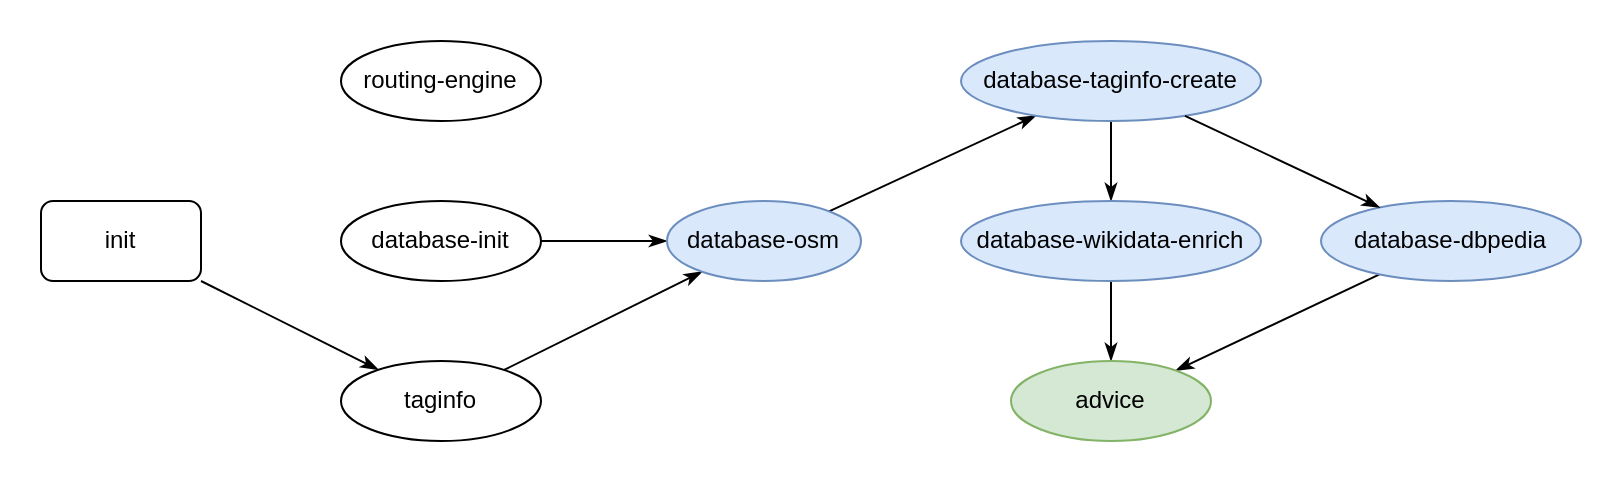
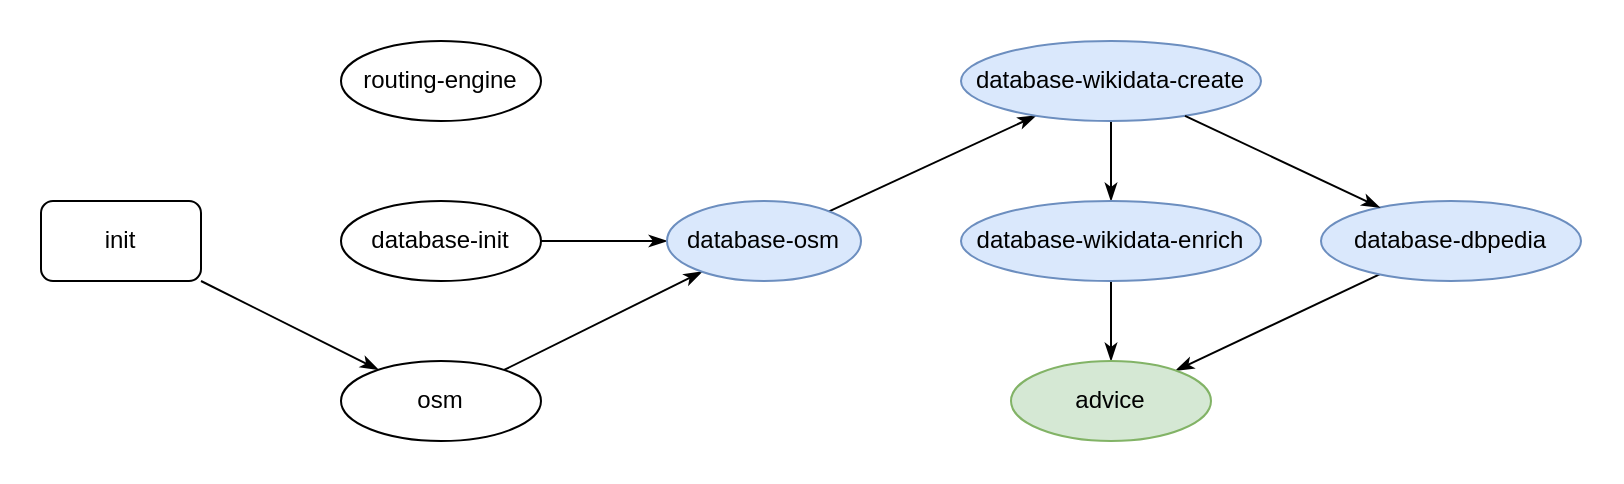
(1111, 81) -> (1111, 81)
(441, 401) -> (441, 401)
